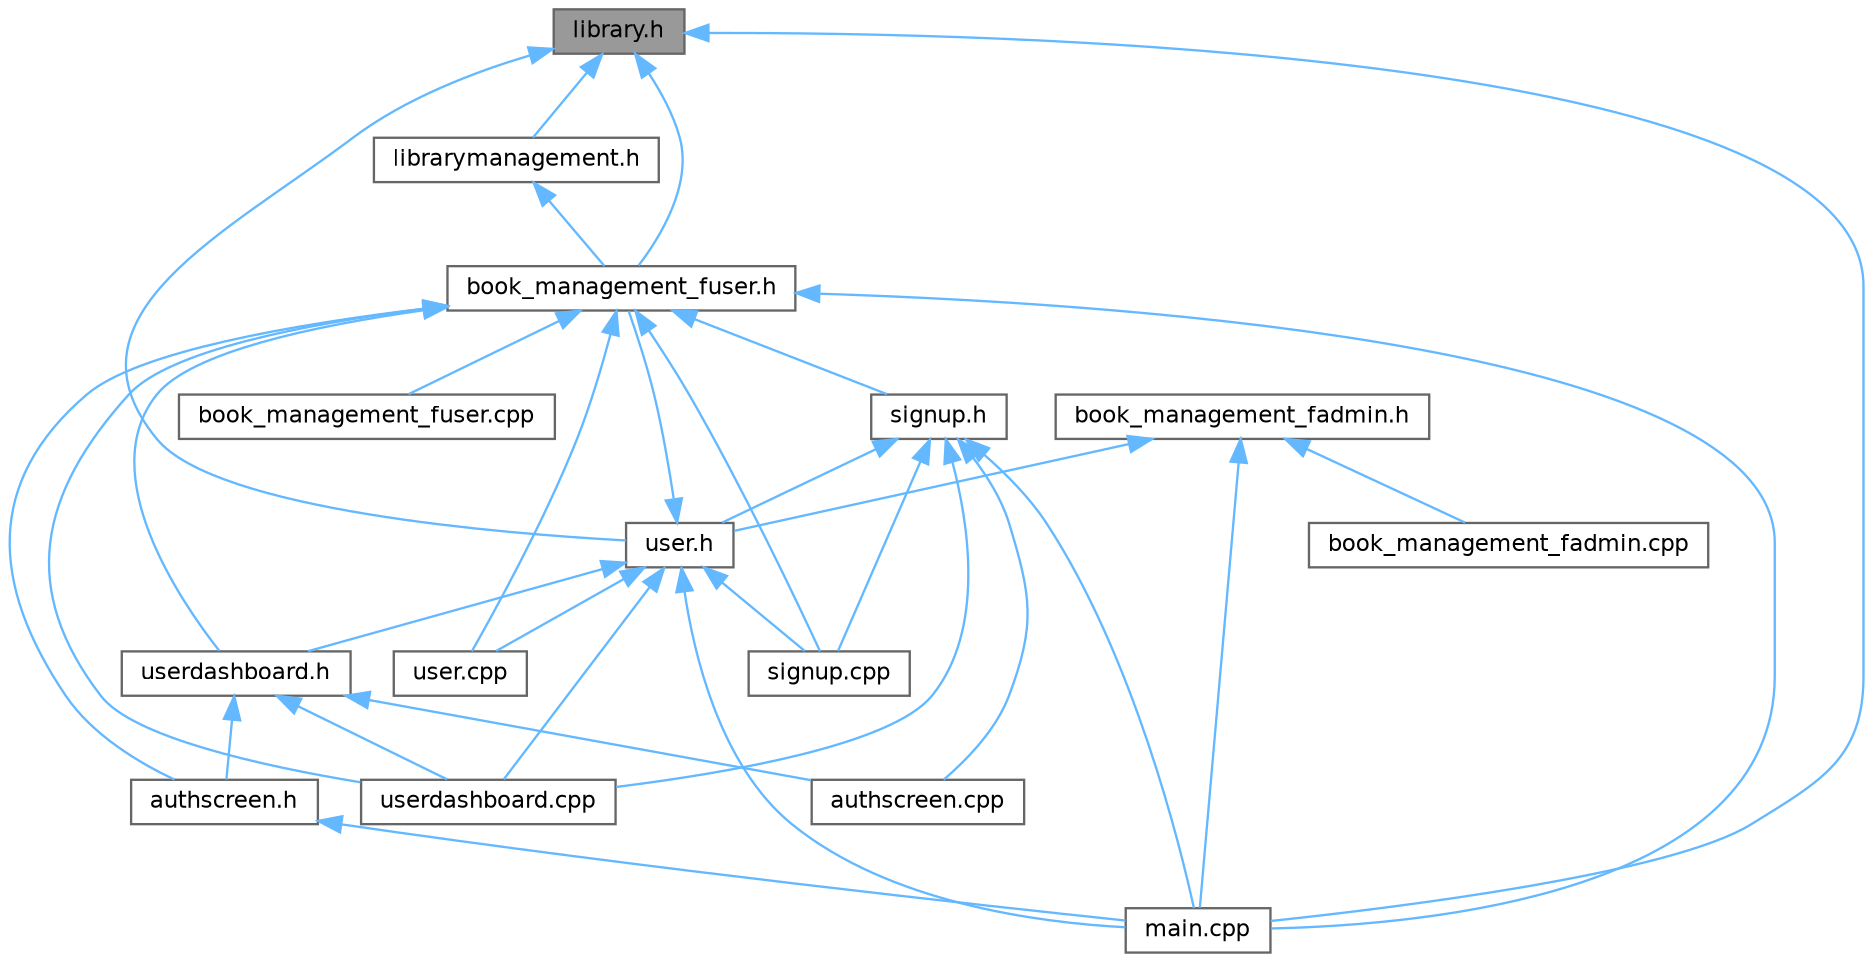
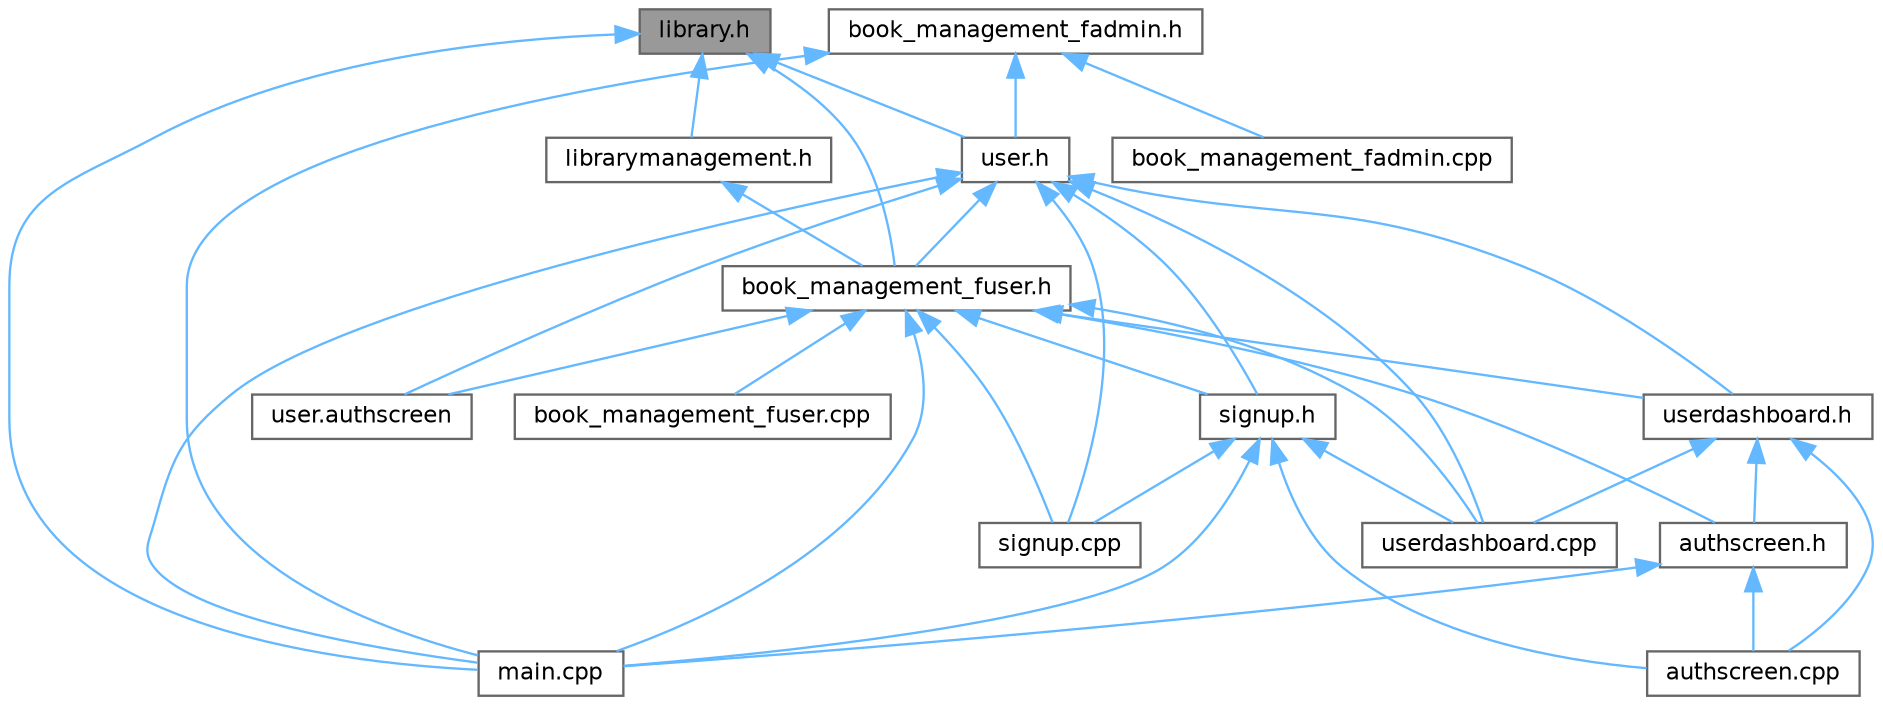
(799, 486) -> (1181, 280)
none -> (1753, 621)
(460, 674) -> (362, 417)
